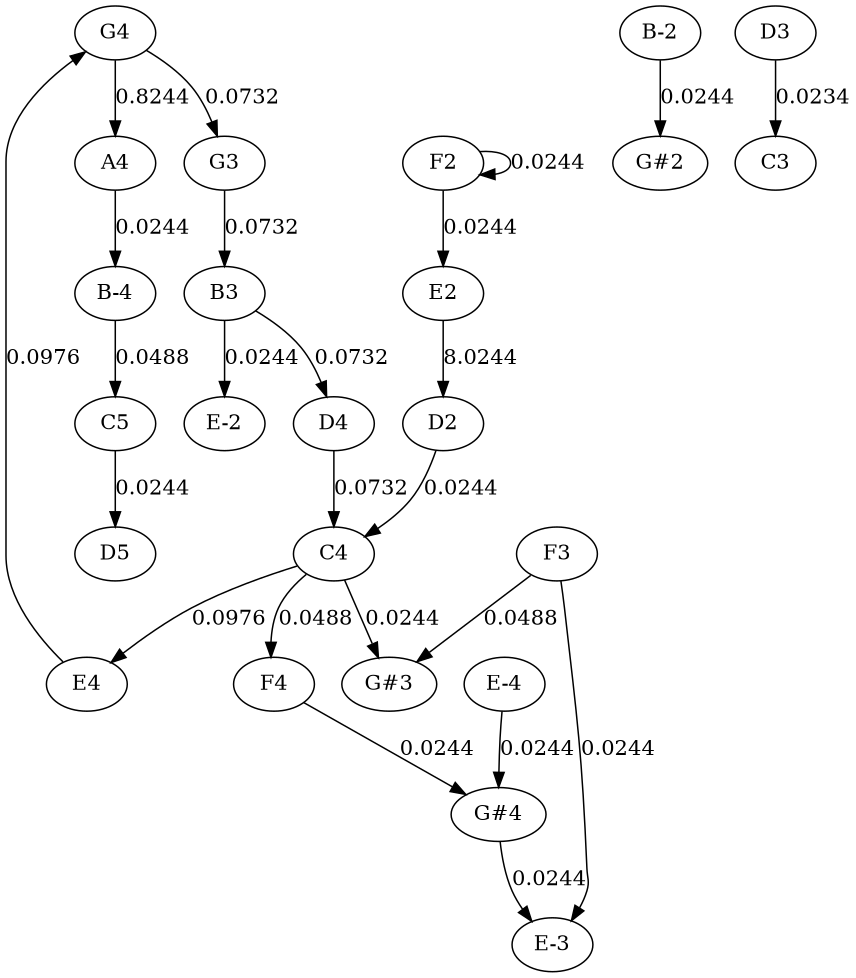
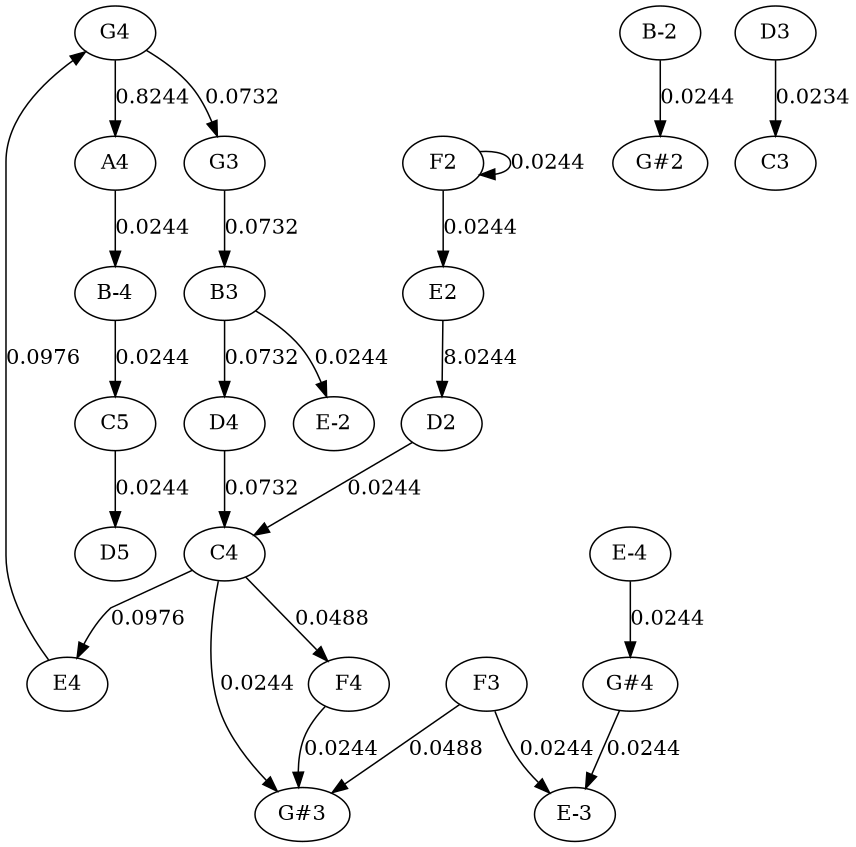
(153, 359) -> (153, 359)
(378, 745) -> (305, 736)
